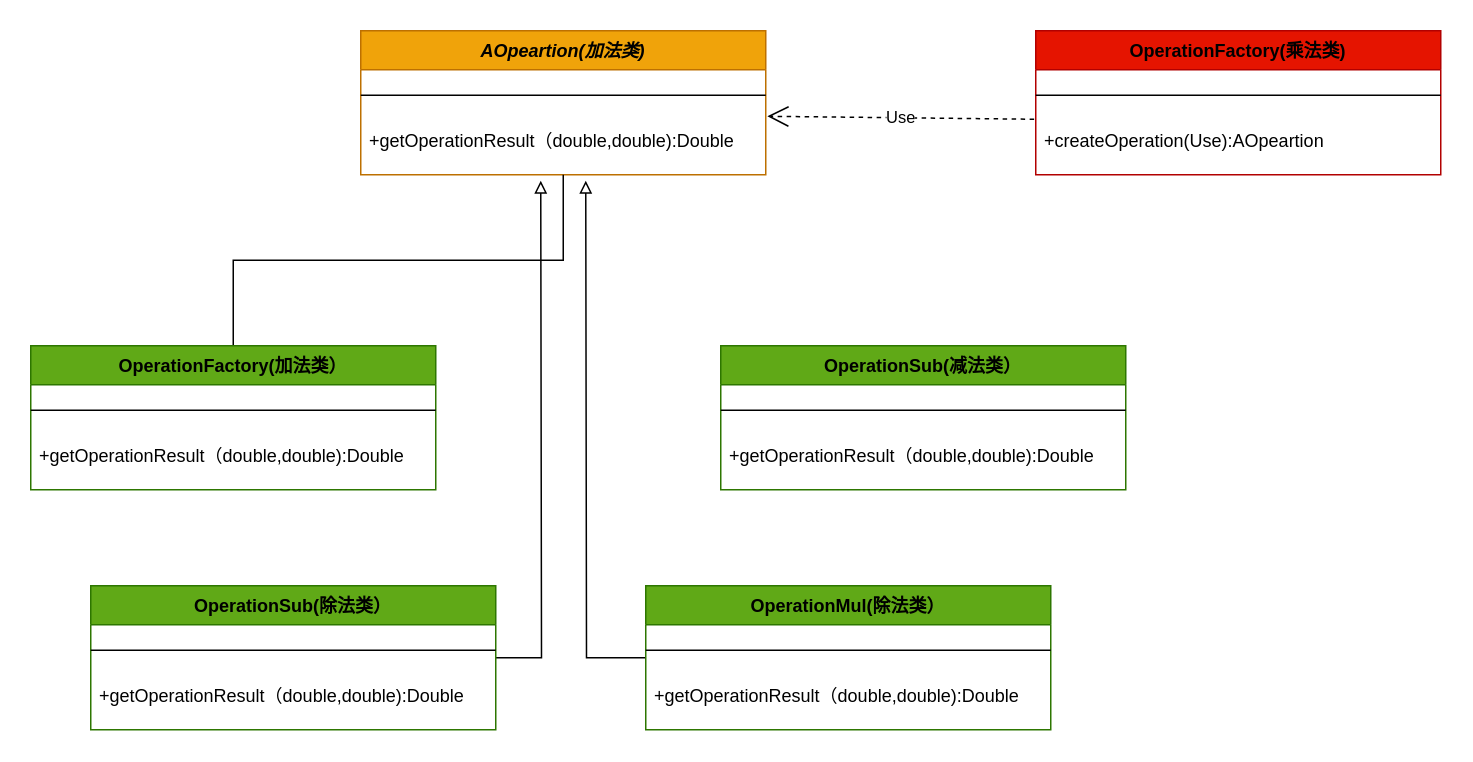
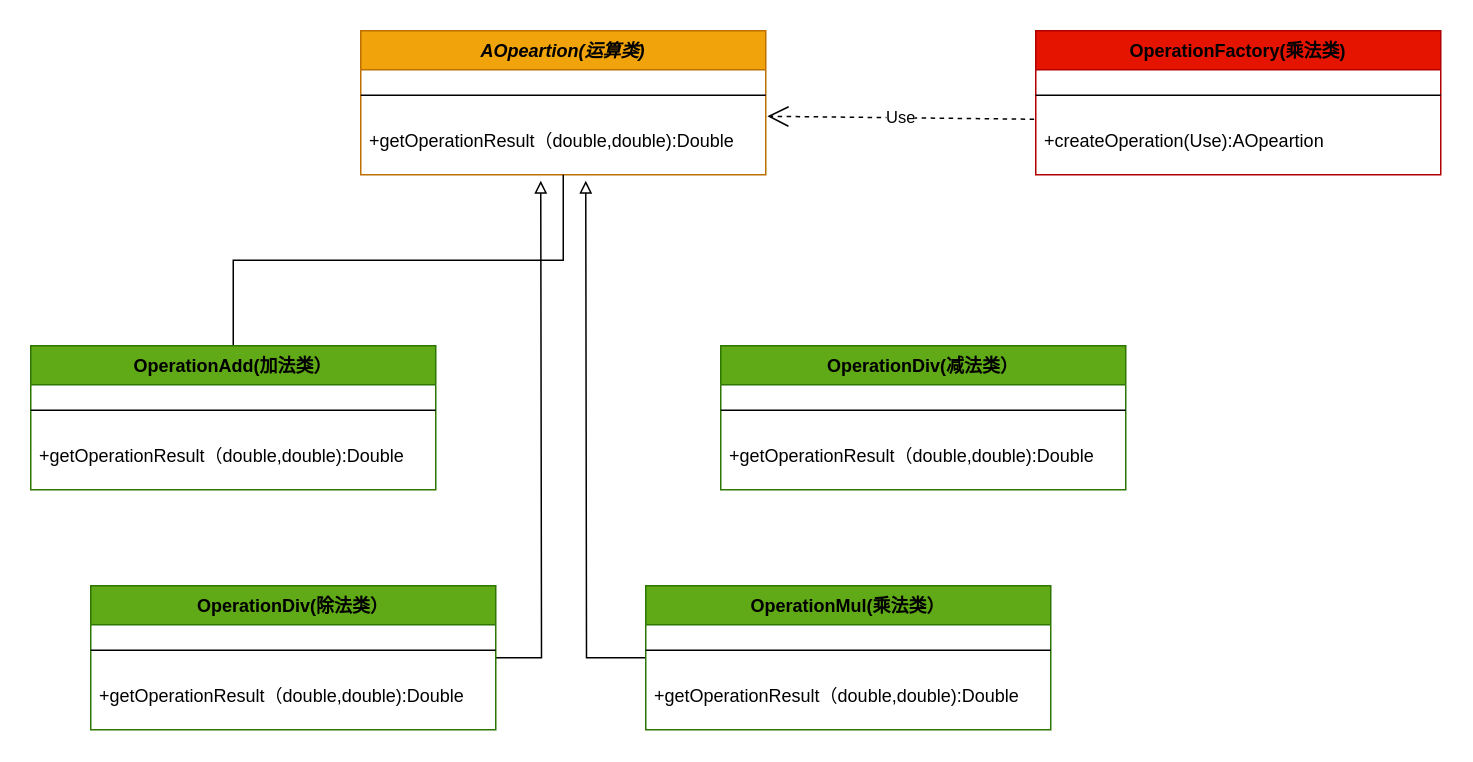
(563, 51) -> (563, 51)
(233, 366) -> (233, 366)
(923, 366) -> (923, 366)
(293, 606) -> (293, 606)
(848, 606) -> (848, 606)
